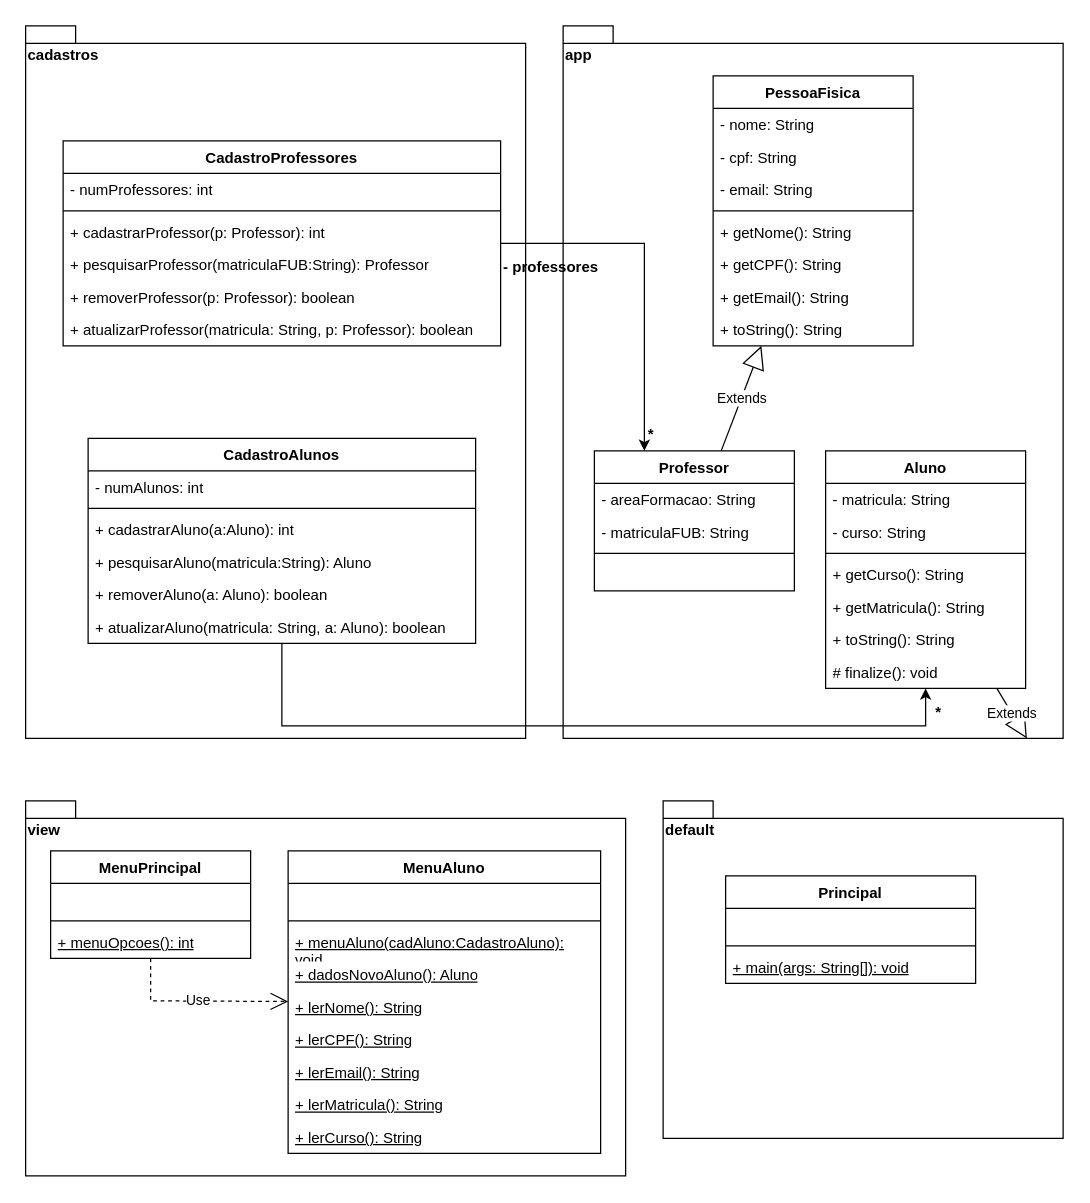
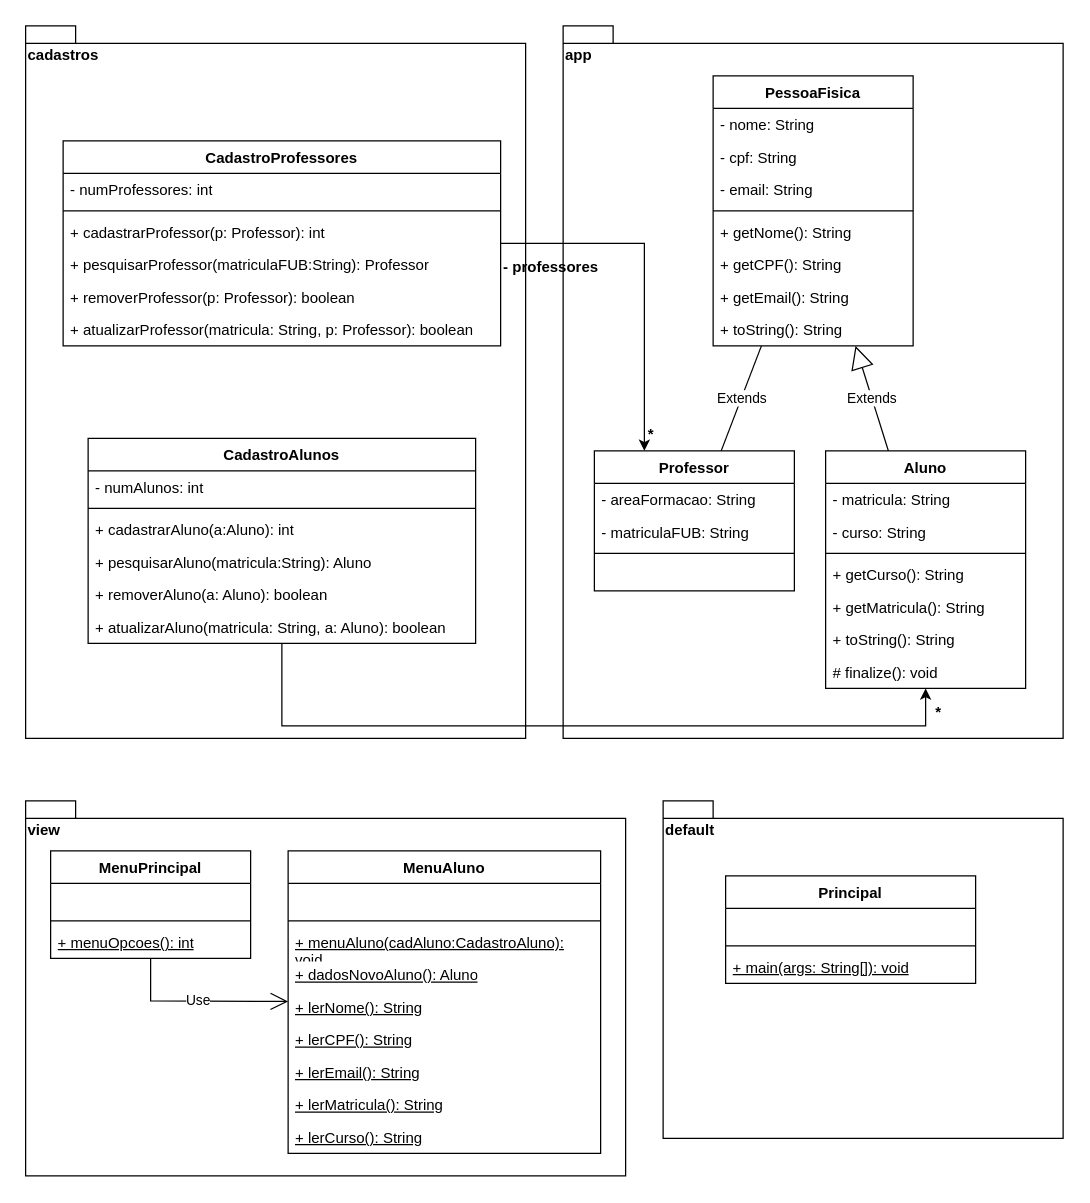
(753, 368) -> (756, 359)
(1007, 705) -> (875, 409)
(246, 1001) -> (246, 1001)
